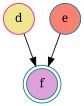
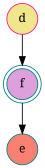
(56, 46) -> (22, 114)
